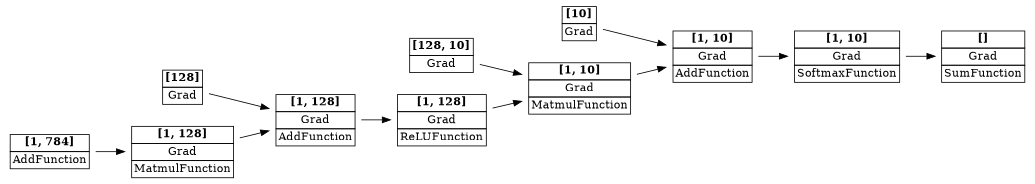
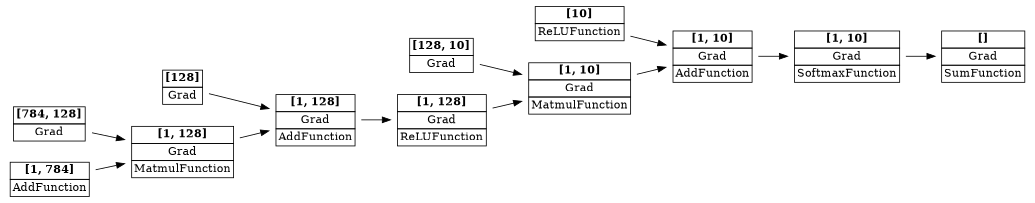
(579, 32) -> (580, 32)
none -> (49, 124)
